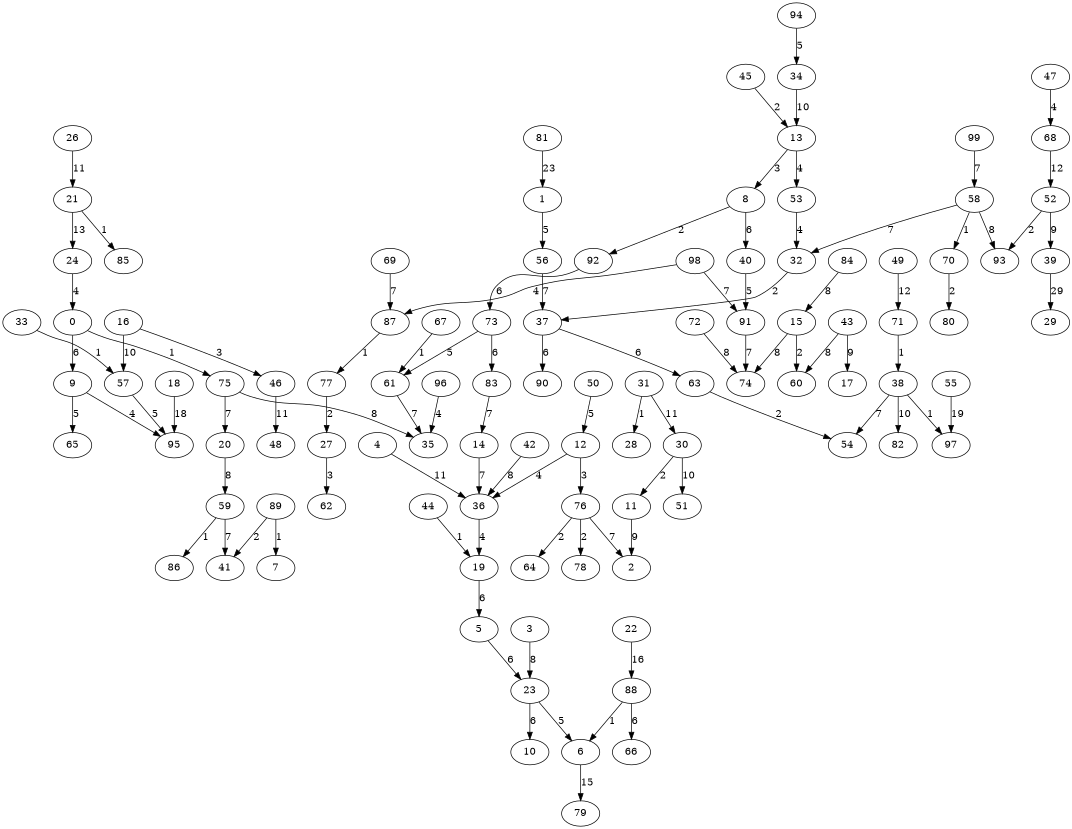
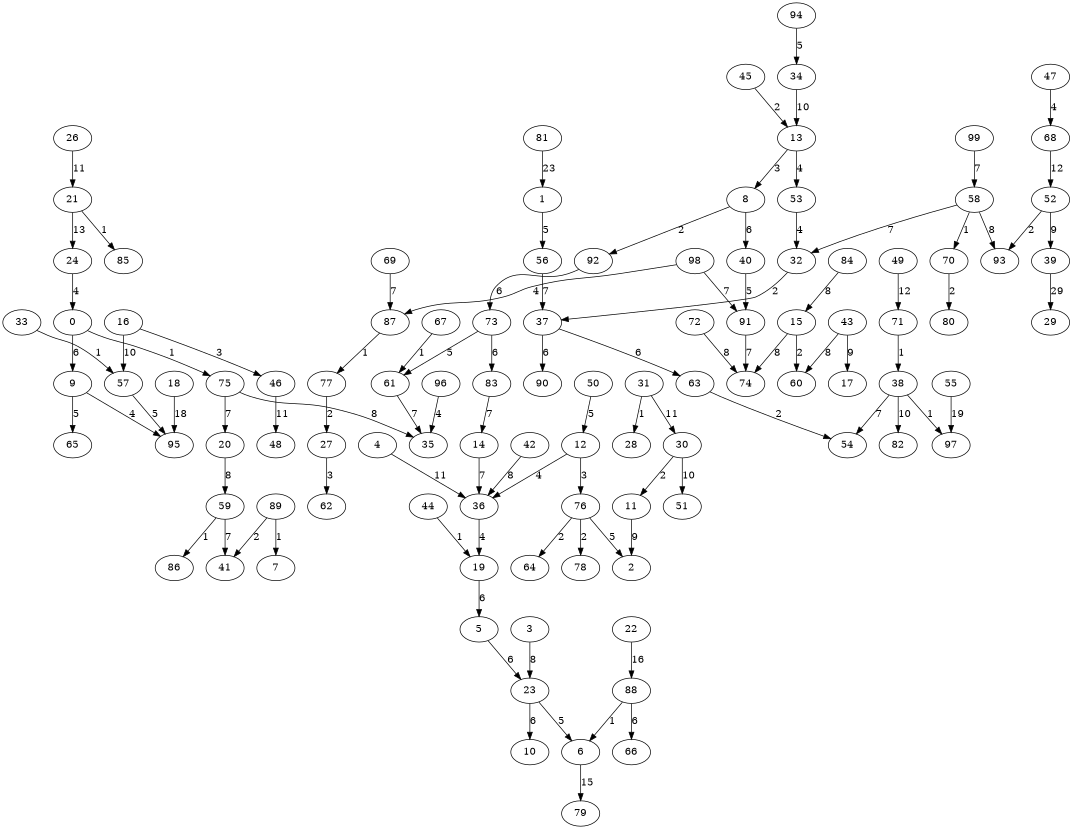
(612, 537) -> (612, 537)
